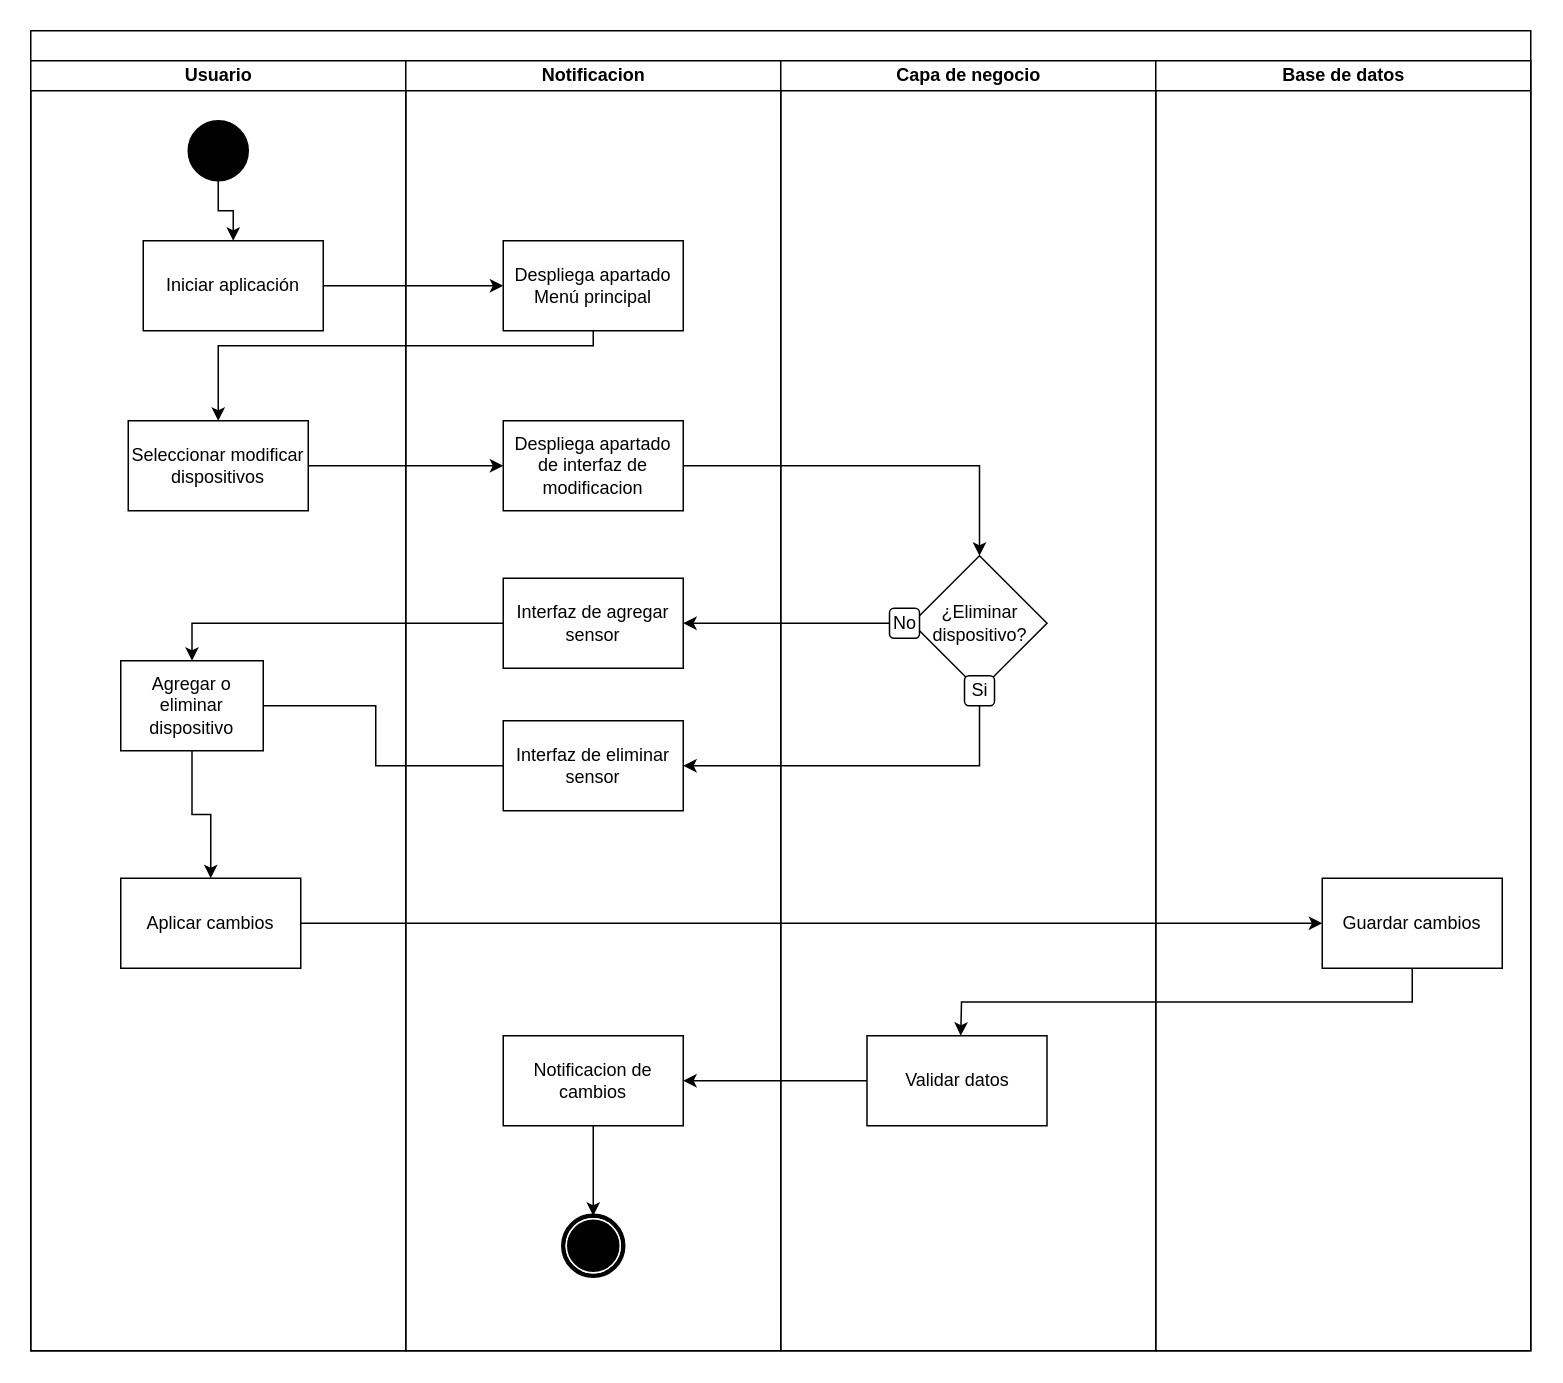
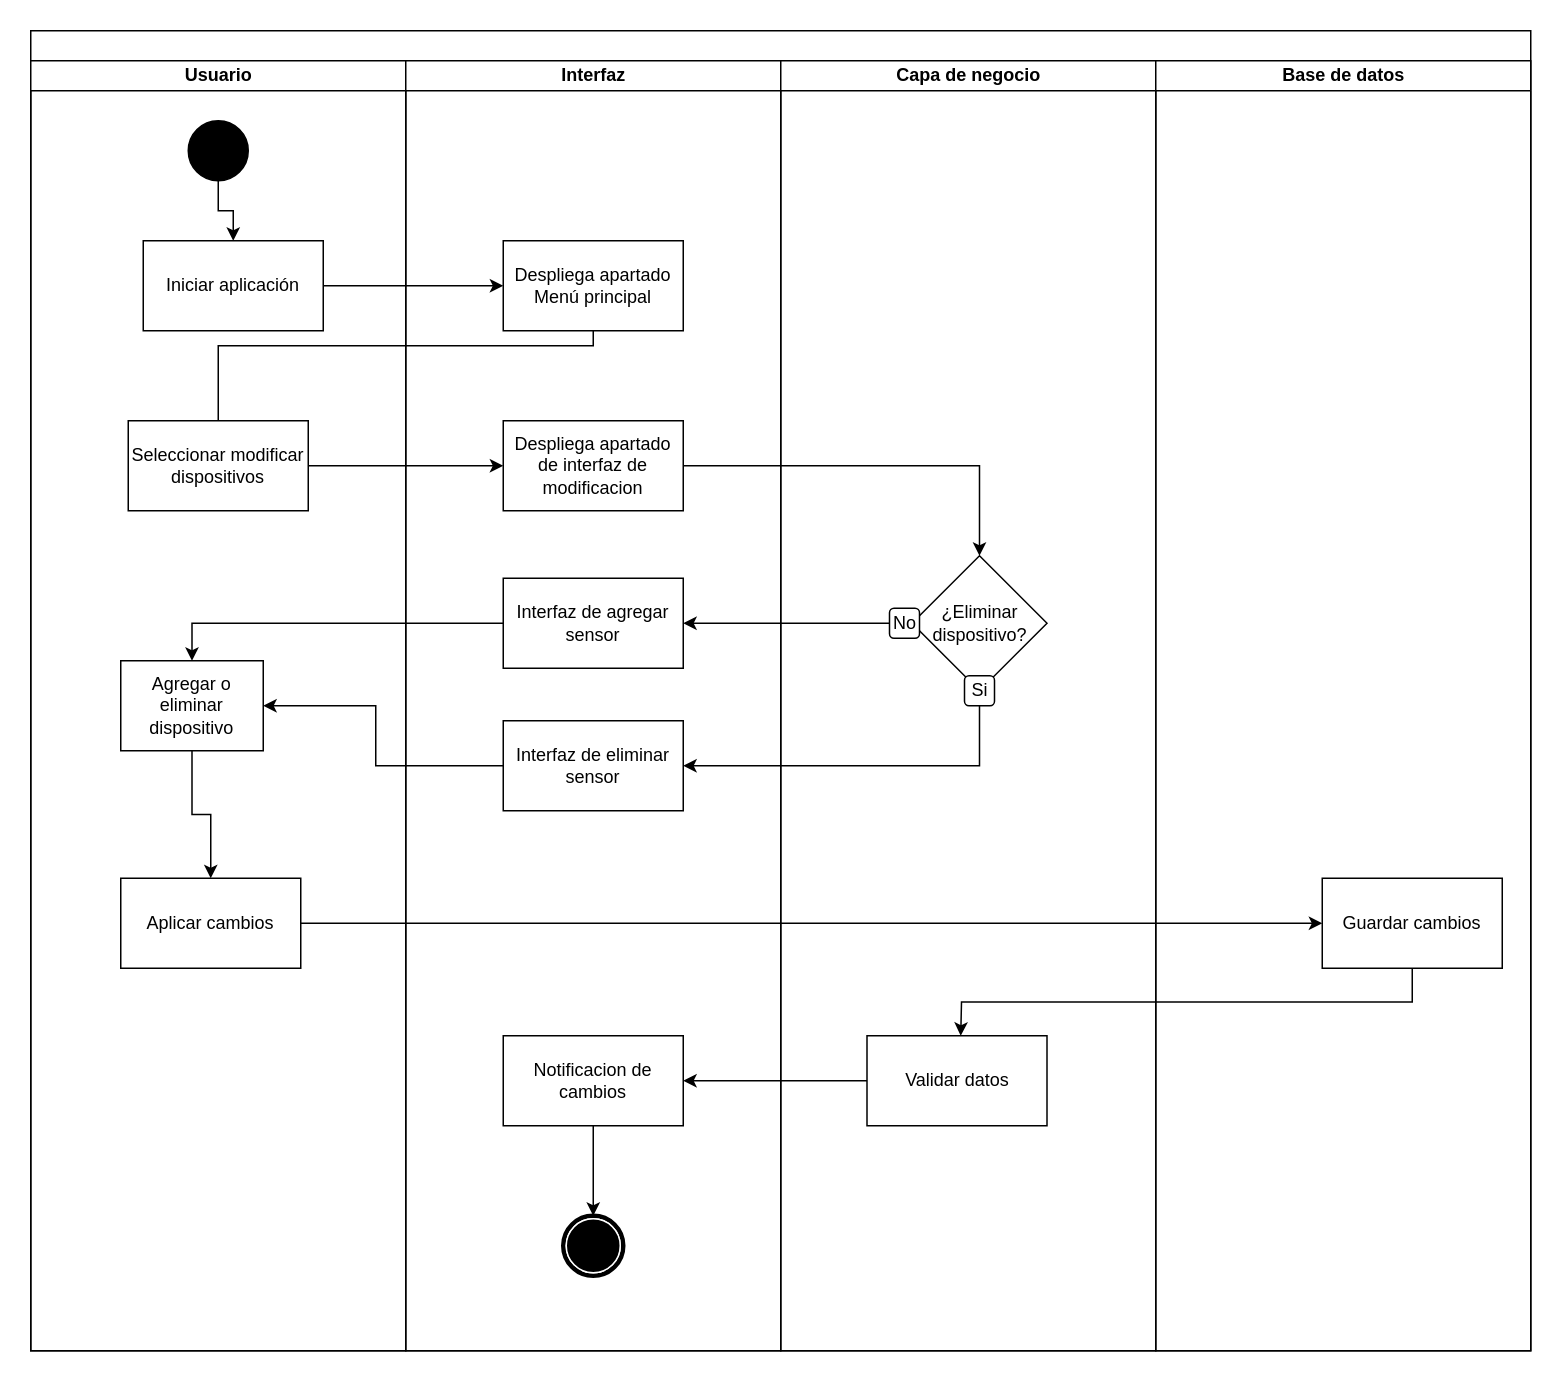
(594, 76) -> (594, 76)
(218, 409) -> (218, 413)
(270, 706) -> (275, 706)
